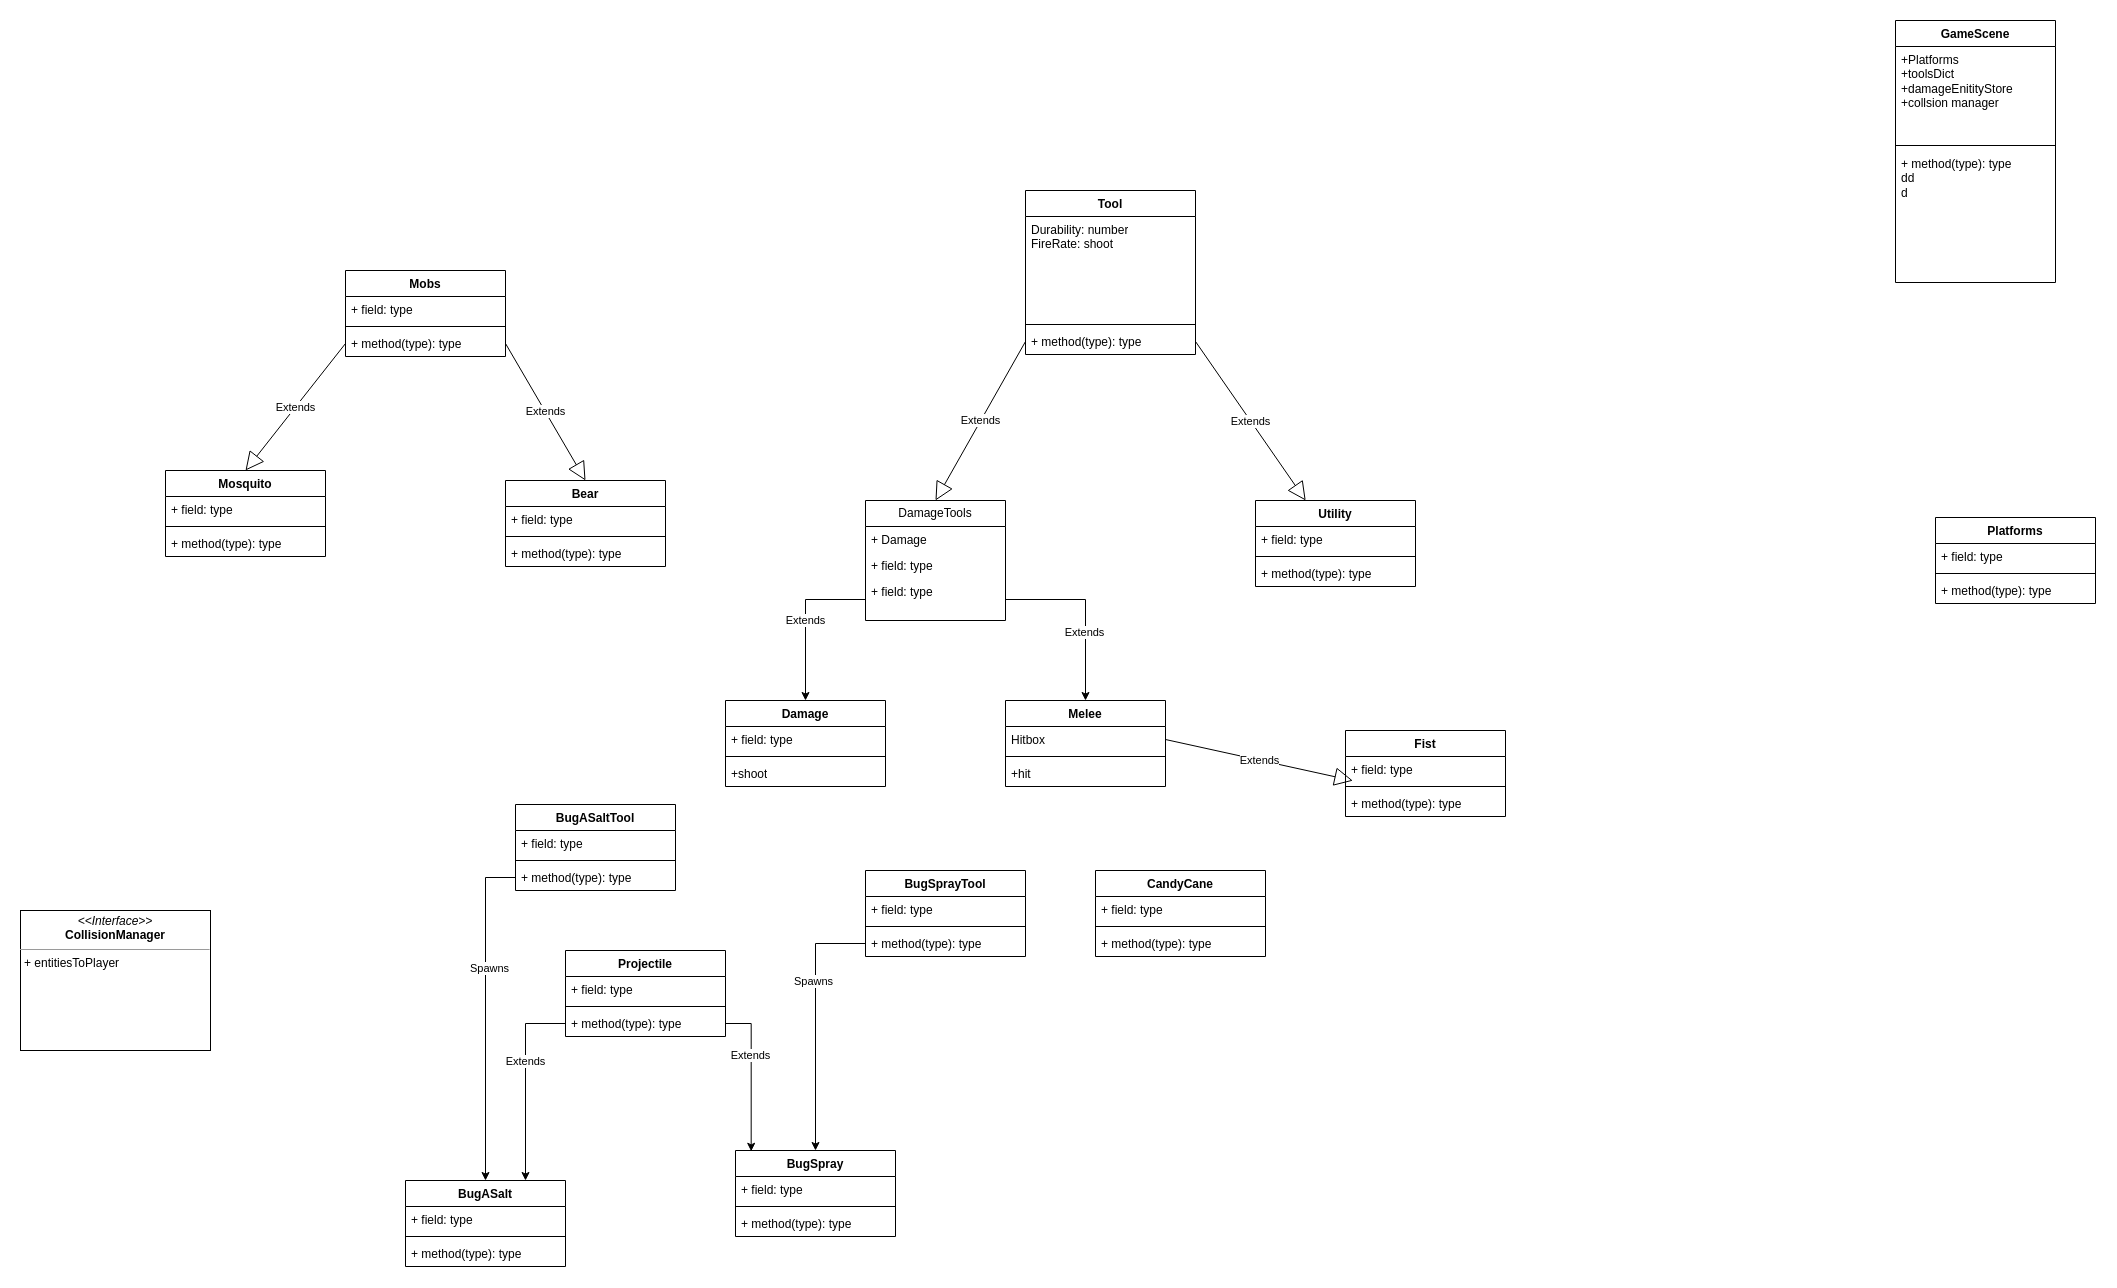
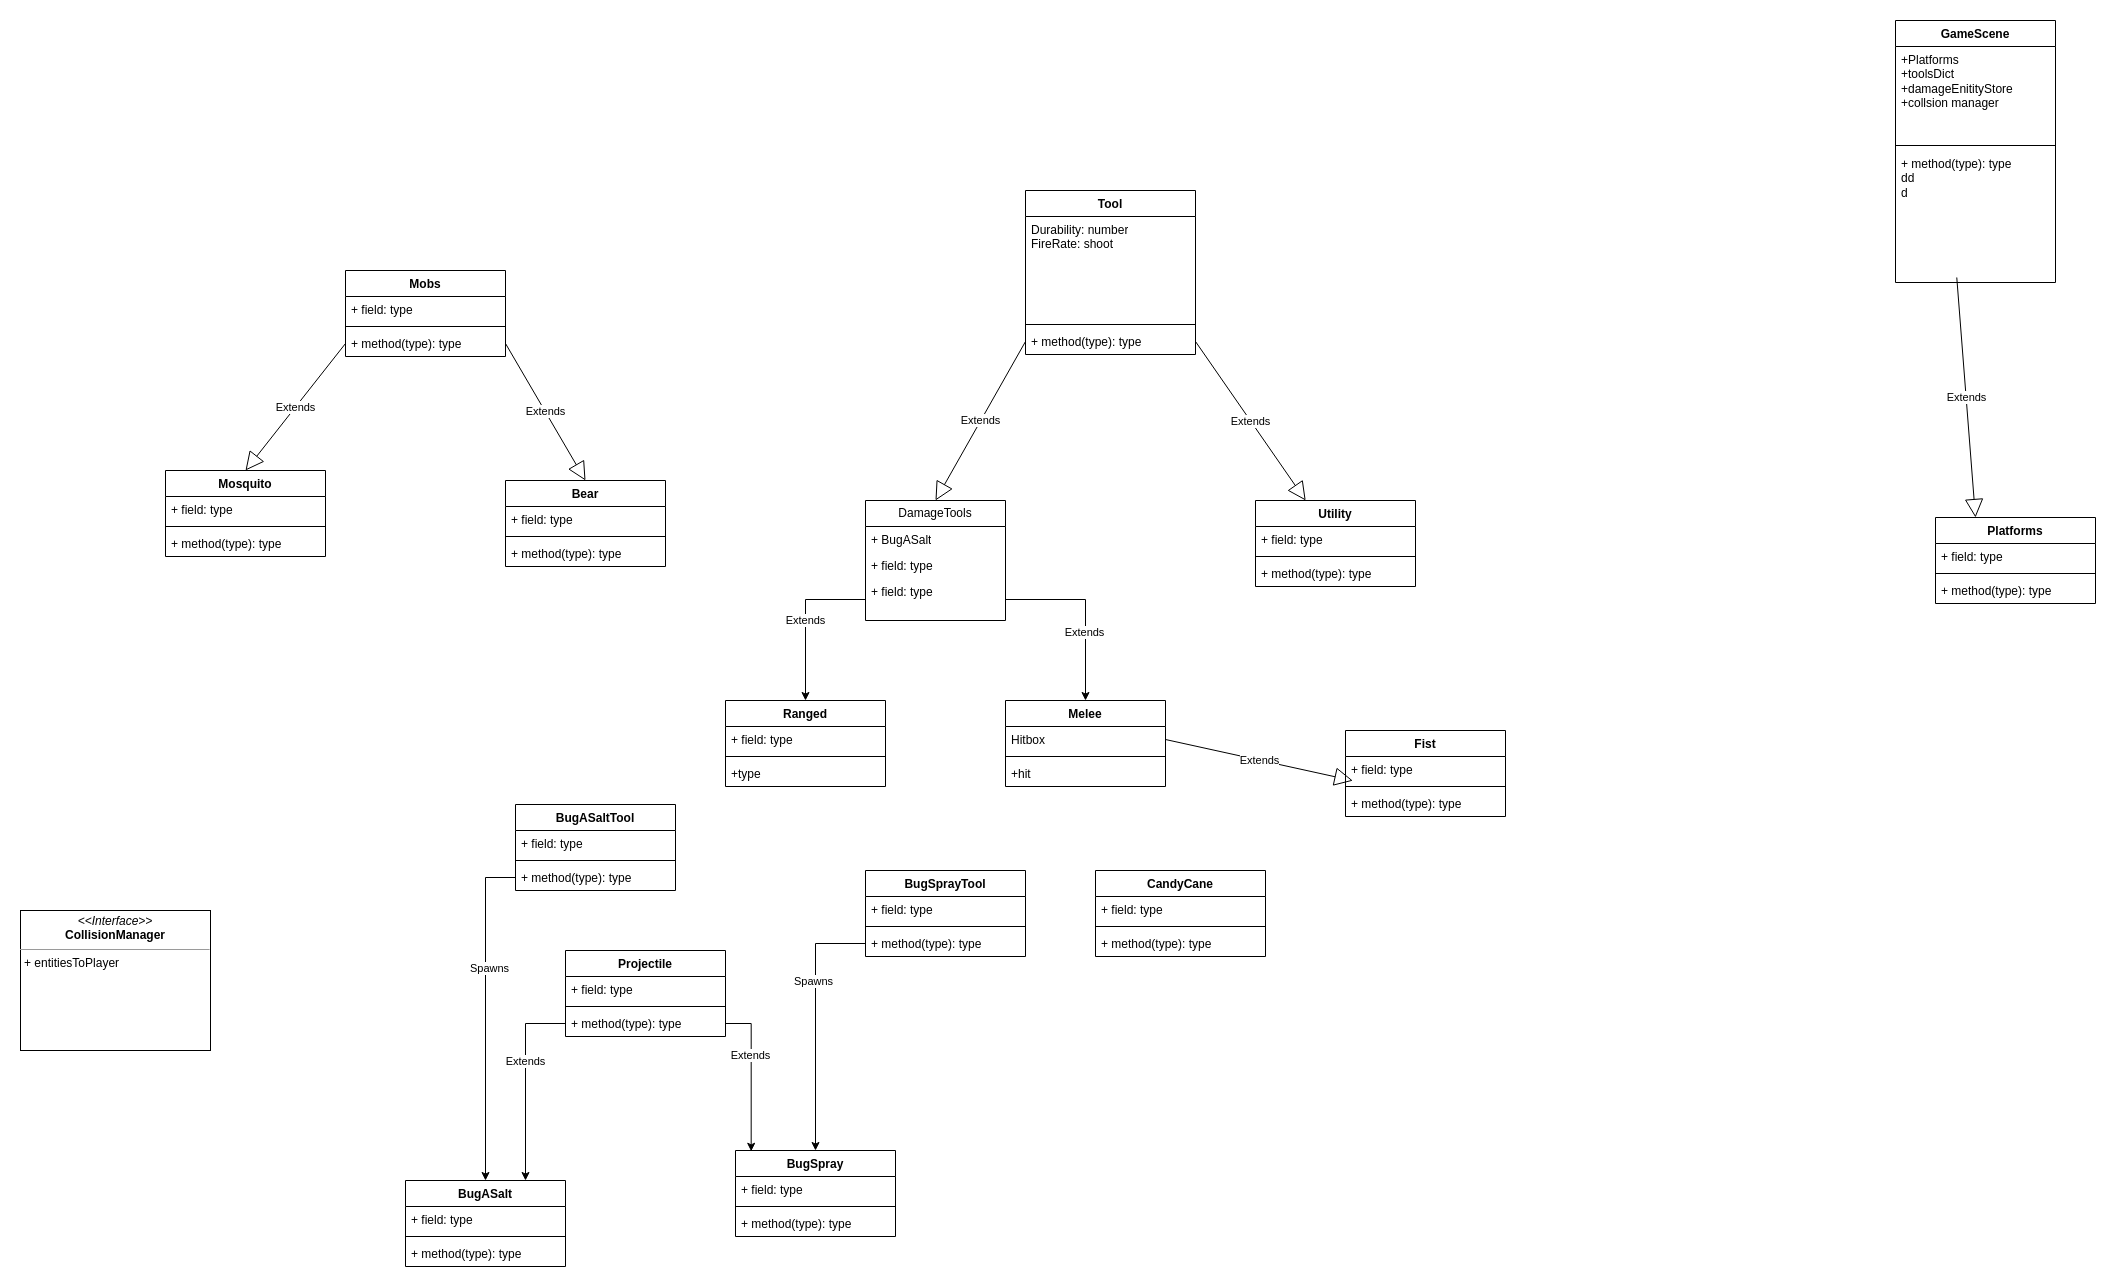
none -> (1965, 388)
(897, 541) -> (902, 541)
(806, 715) -> (806, 715)
(752, 775) -> (748, 775)
